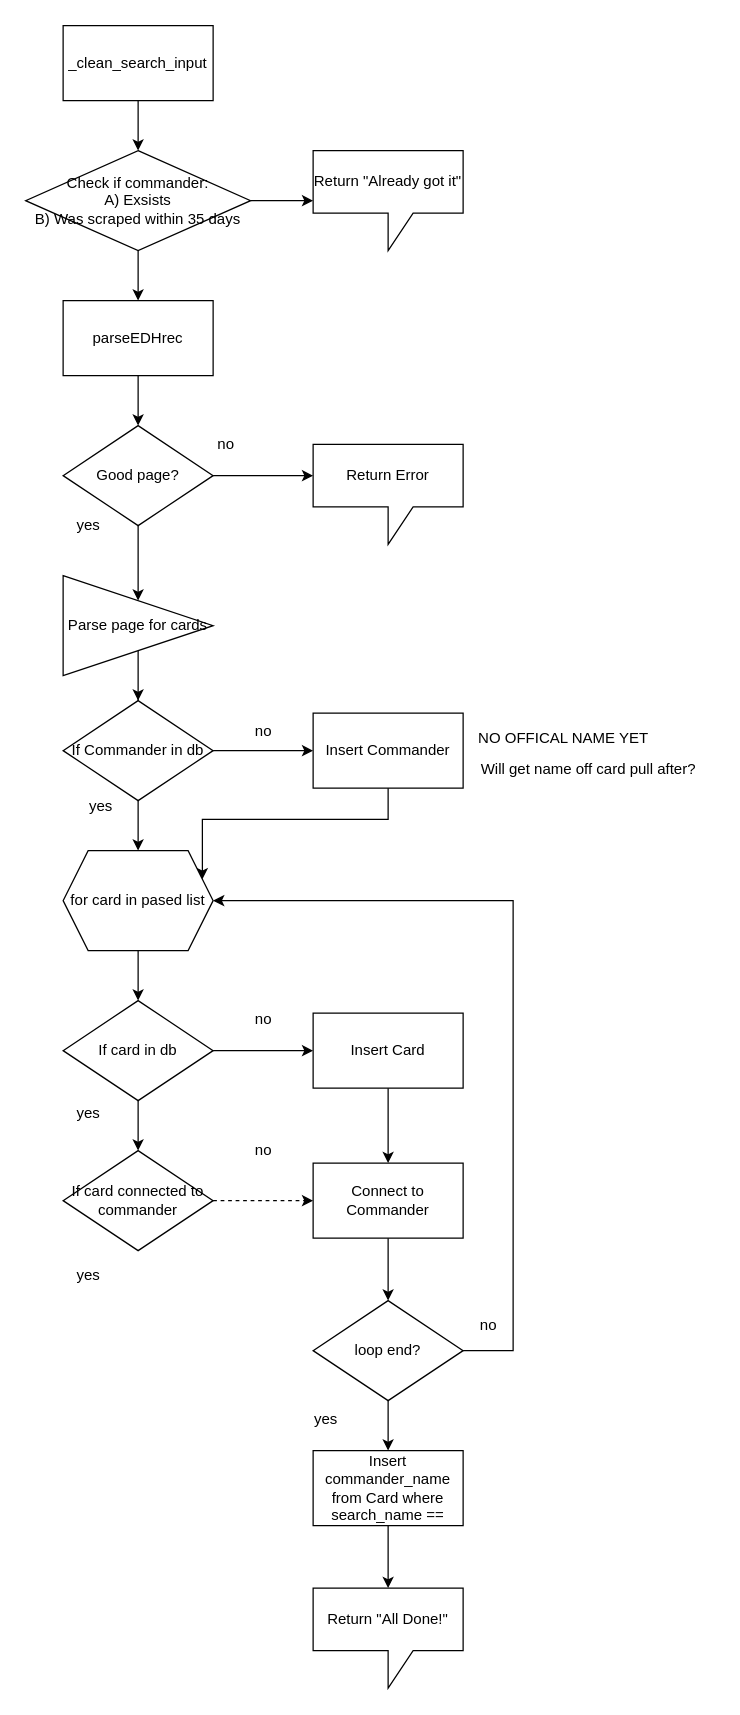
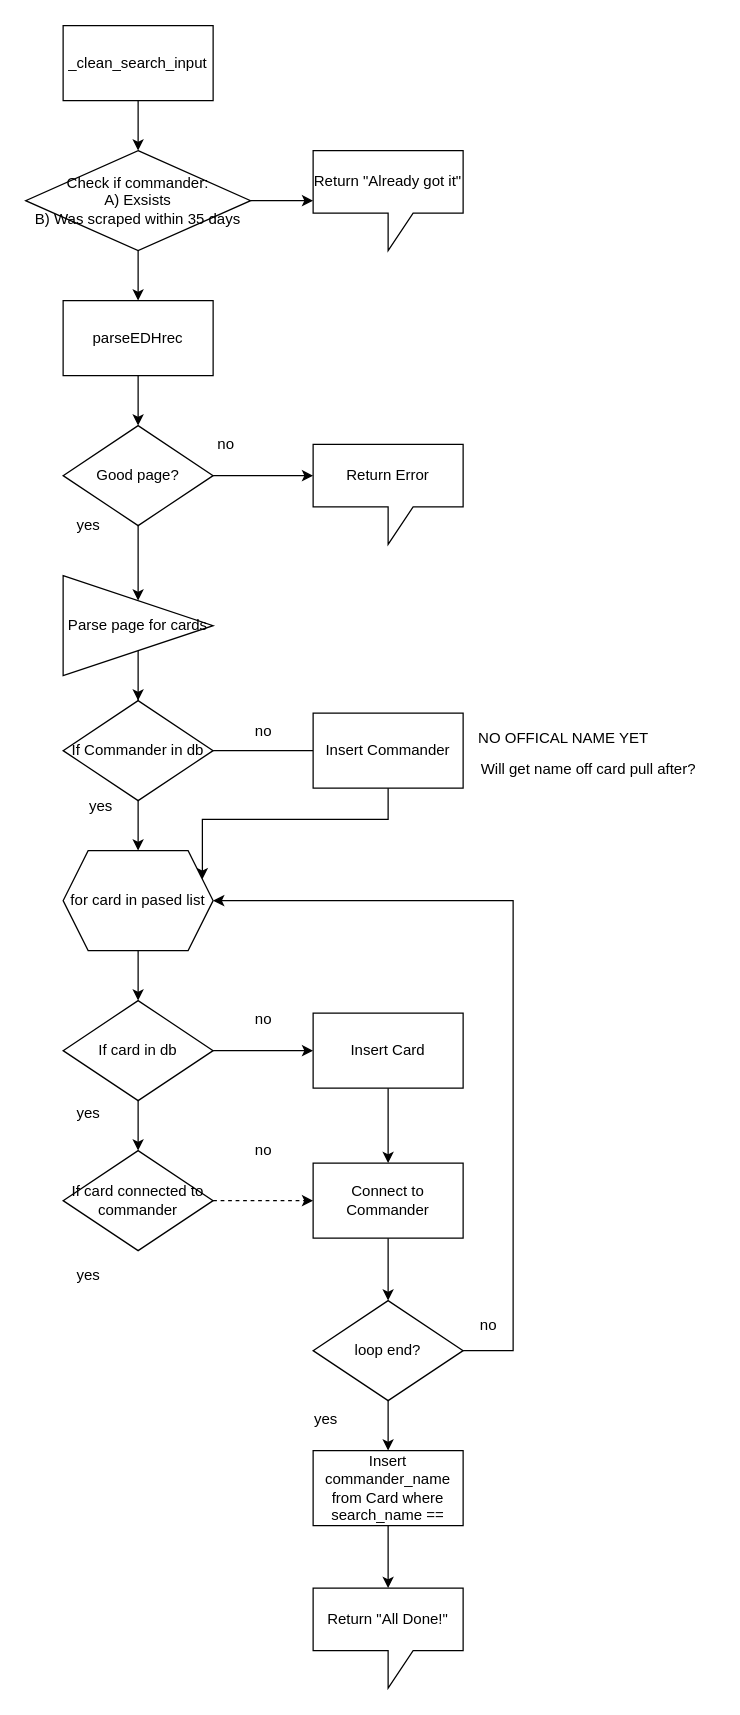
(303, 751) -> (306, 751)
